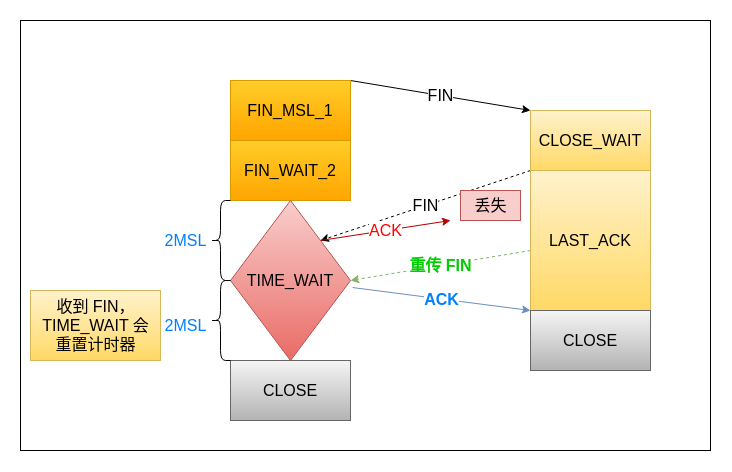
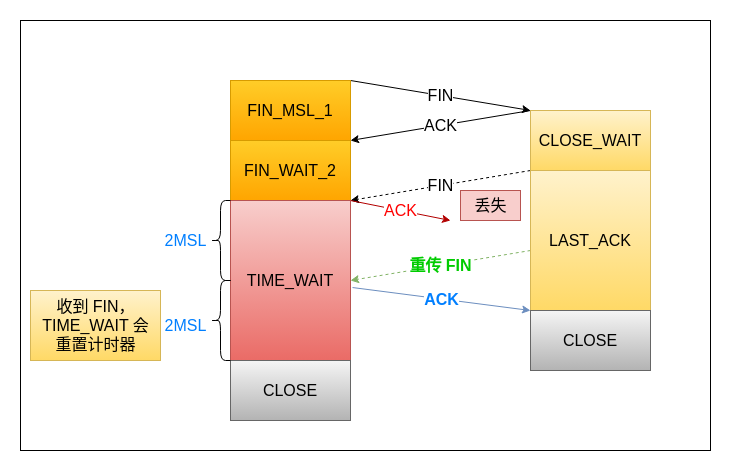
none -> (439, 126)
(291, 281) -> (291, 281)
